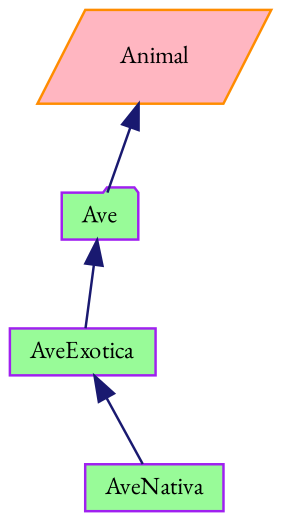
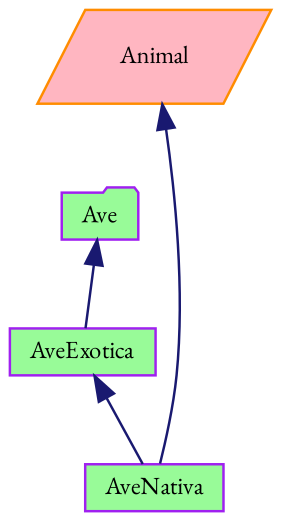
(119, 160) -> (180, 297)
